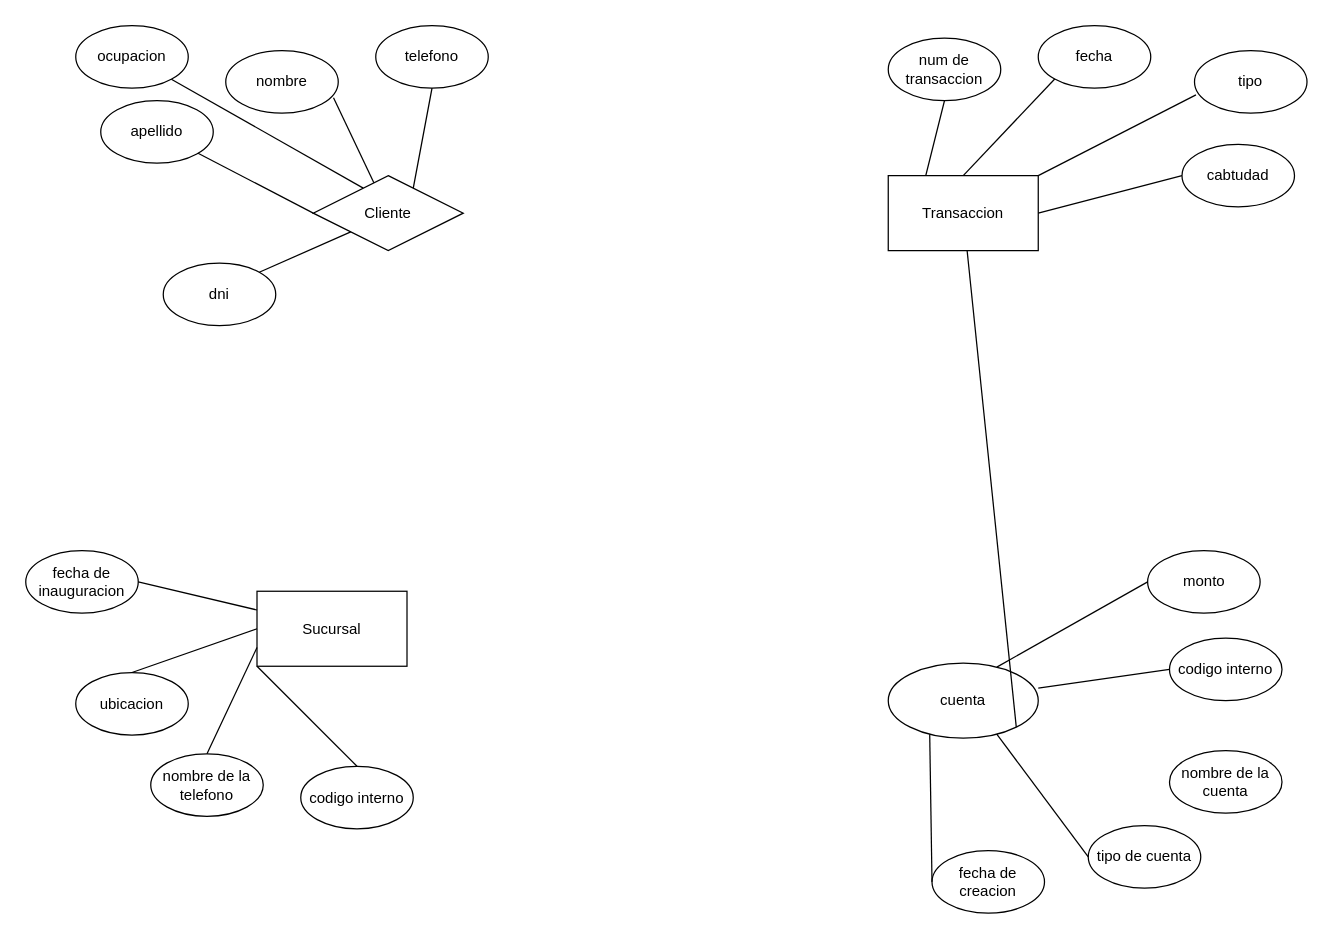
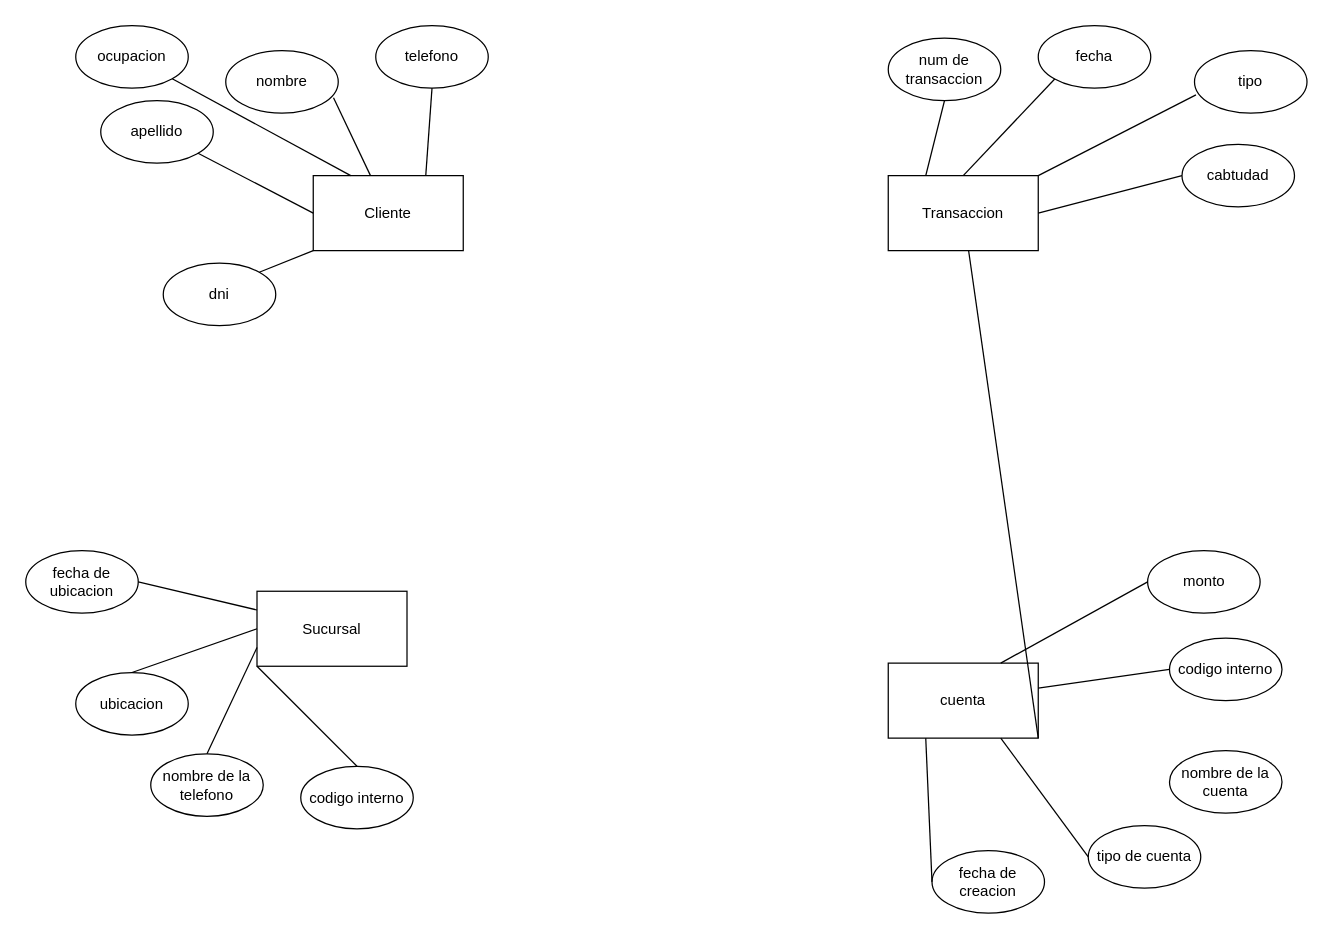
(388, 213) -> (388, 213)
(82, 582) -> (82, 582)
(963, 701) -> (963, 701)
